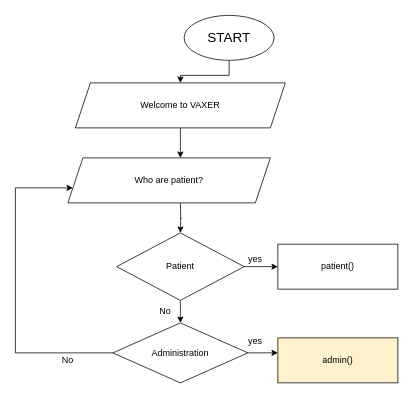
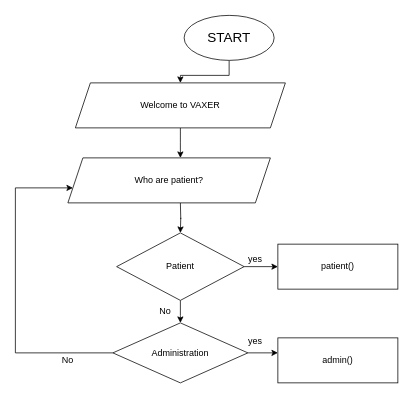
(338, 360) -> (338, 360)
